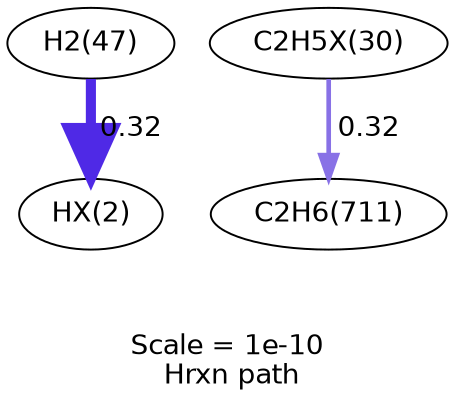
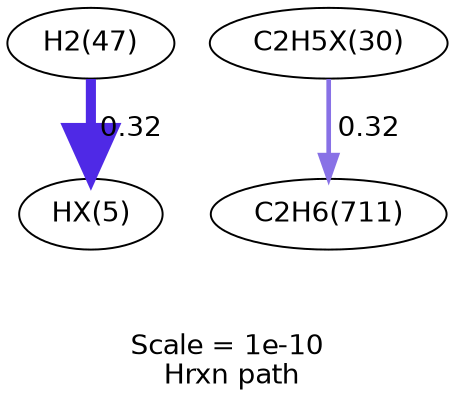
(91, 214) -> (91, 214)
